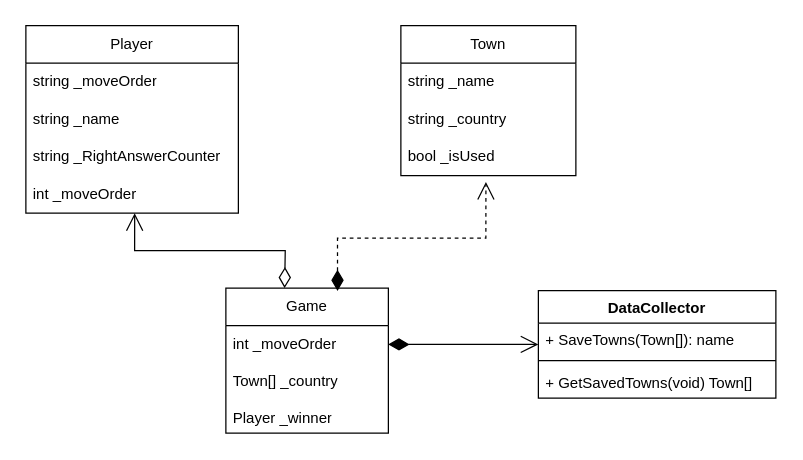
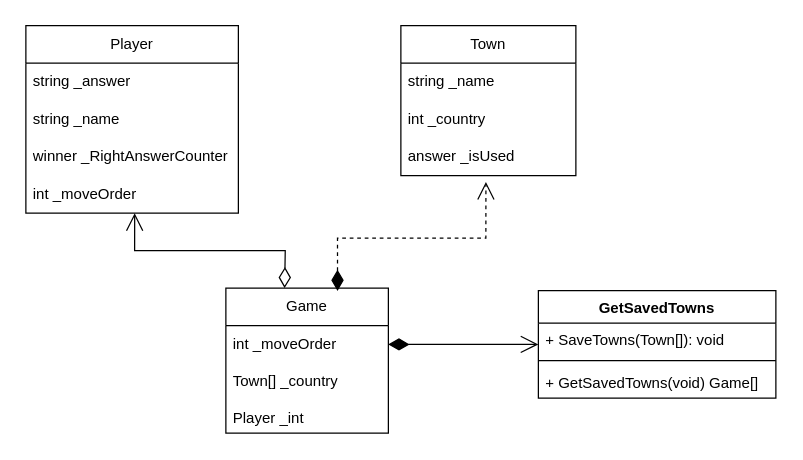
(101, 82) -> (88, 82)
(467, 119) -> (455, 119)
(133, 157) -> (133, 157)
(453, 157) -> (463, 157)
(657, 308) -> (657, 308)
(645, 341) -> (643, 341)
(657, 383) -> (657, 383)
(286, 418) -> (273, 418)
